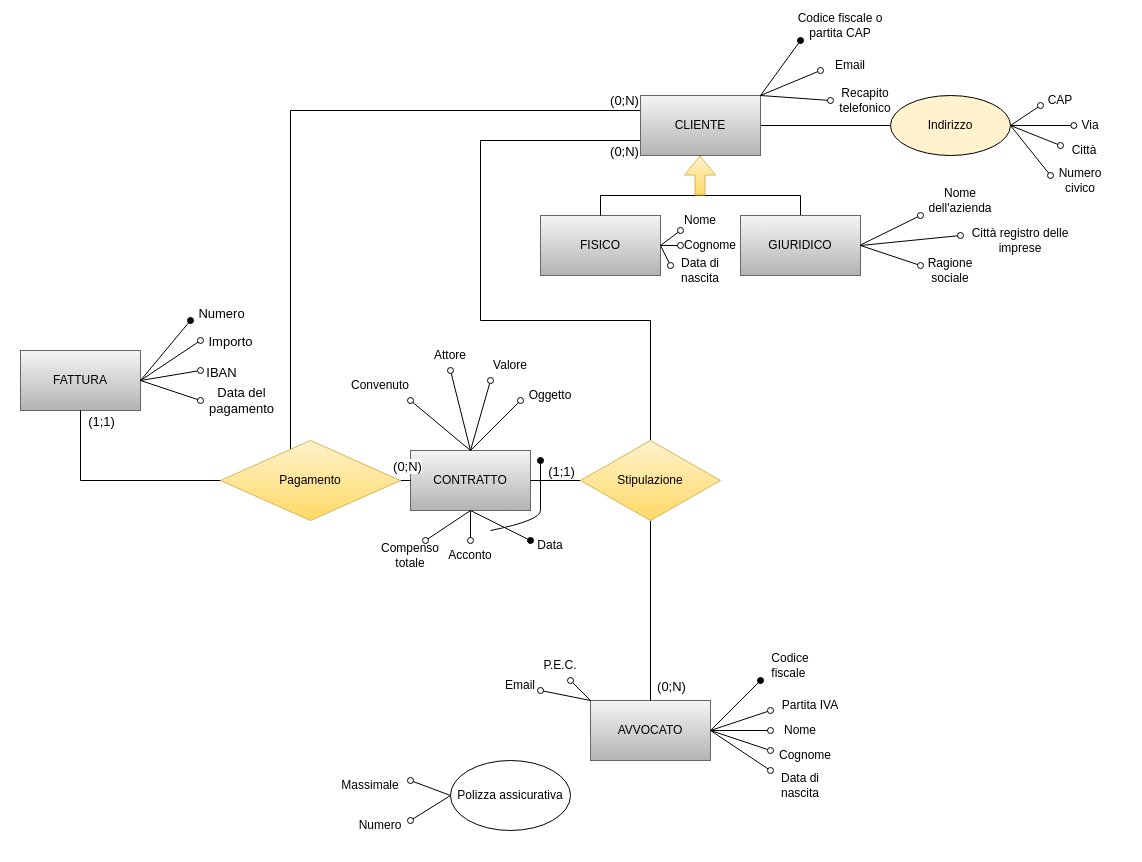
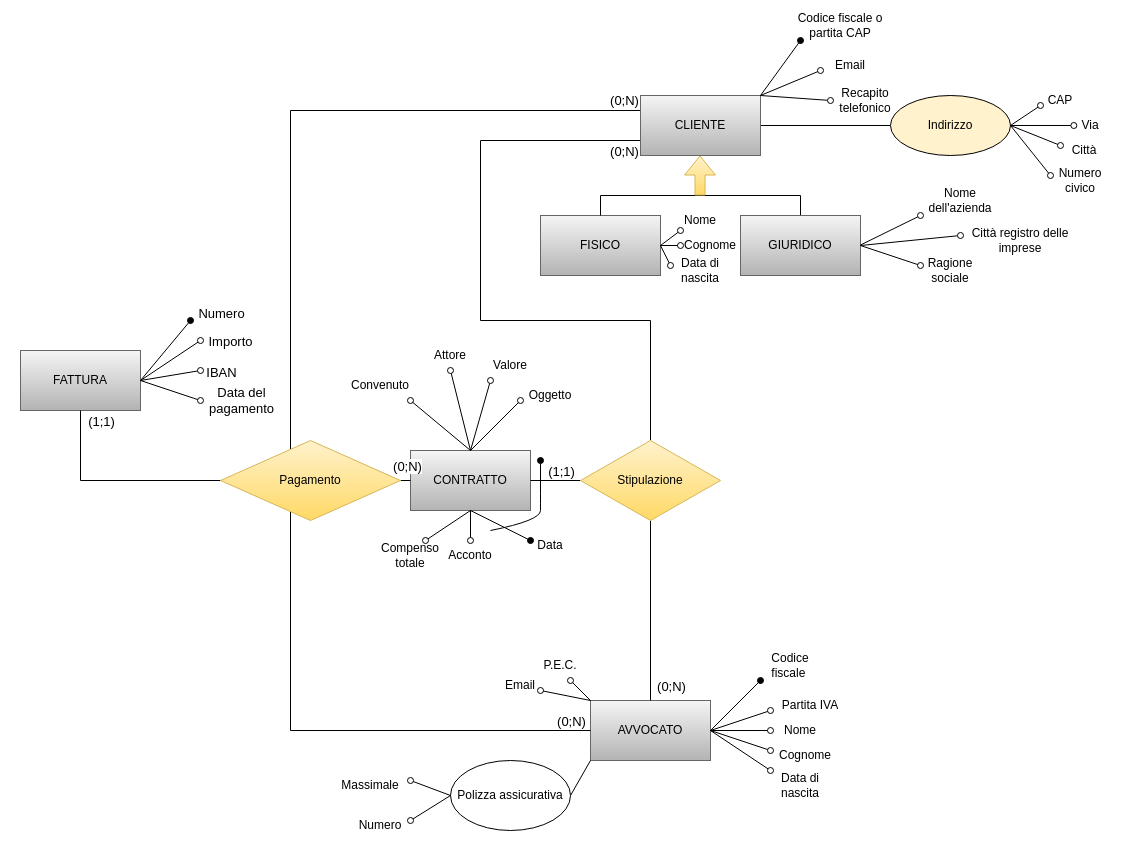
none -> (332, 731)
none -> (581, 778)
